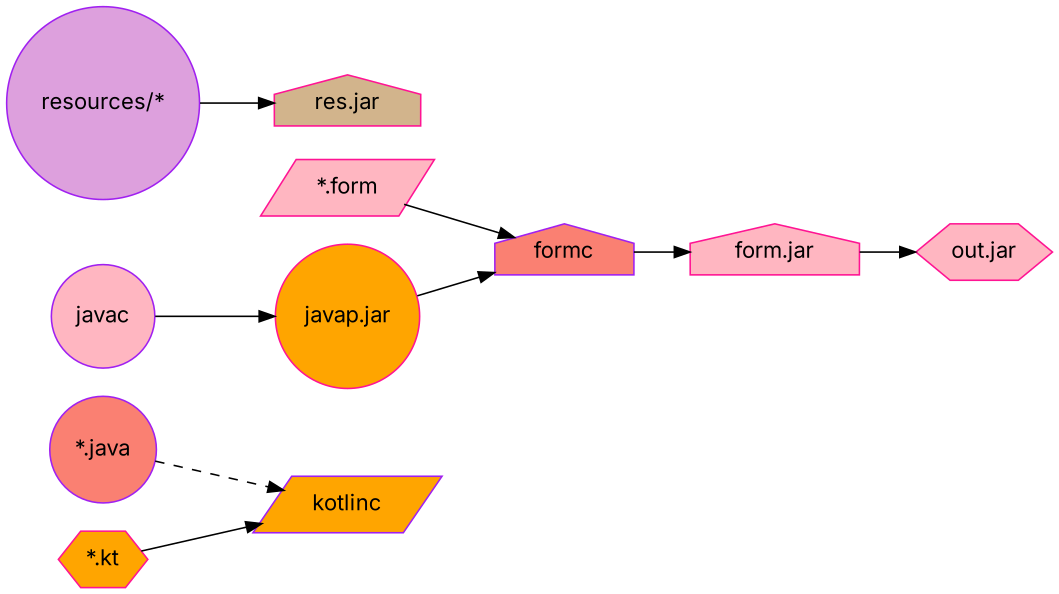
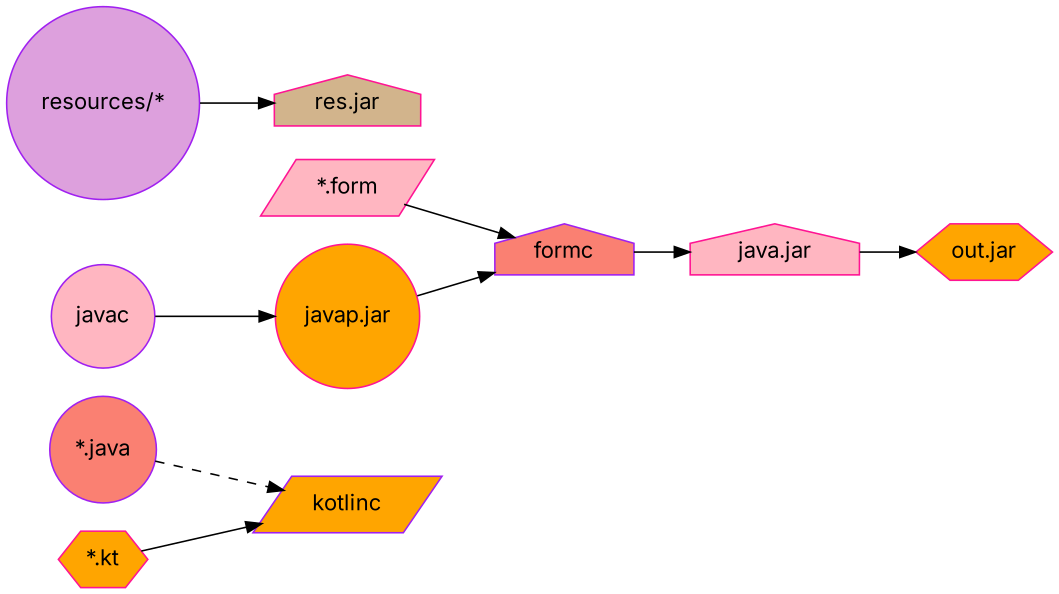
(775, 252) -> (775, 252)
(984, 252) -> (984, 252)
